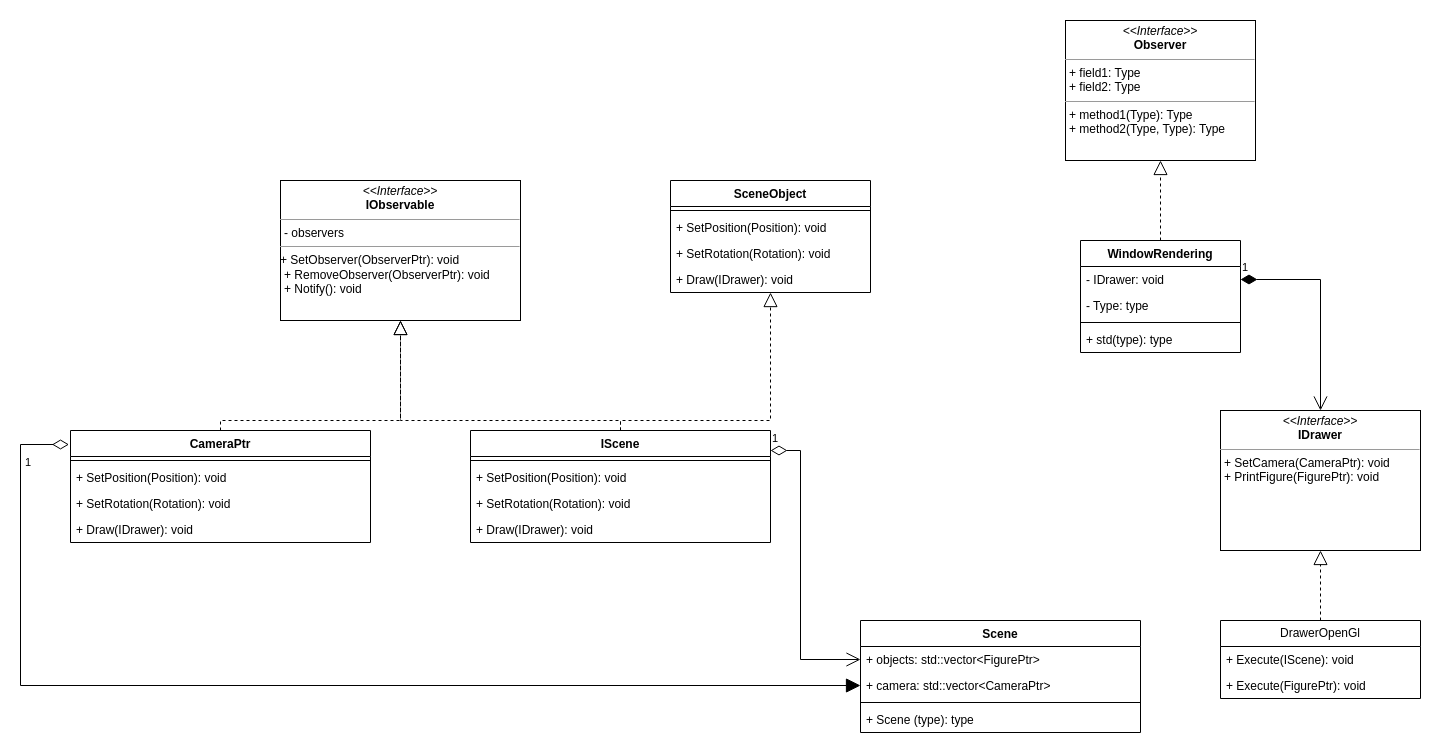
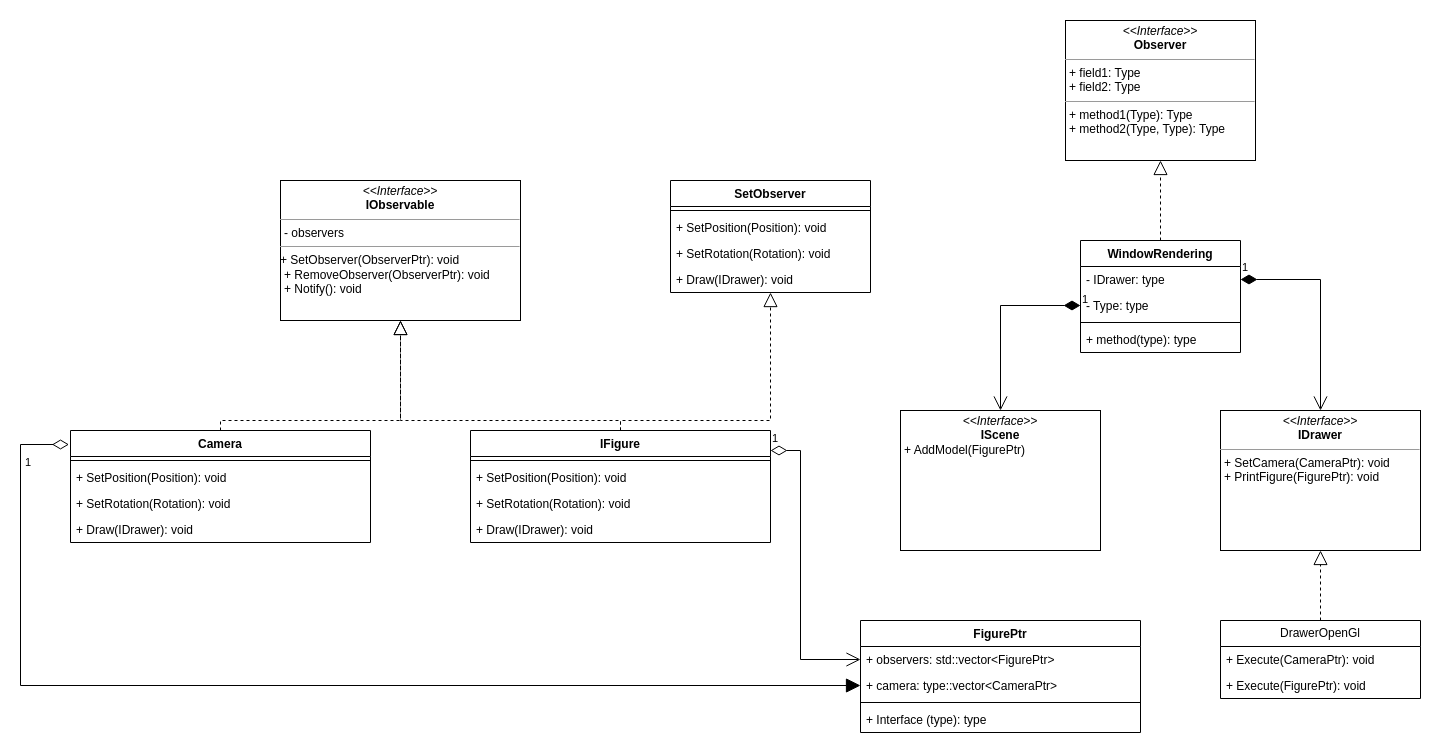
(771, 195) -> (771, 195)
(1131, 281) -> (1132, 281)
none -> (1001, 325)
(1139, 341) -> (1149, 341)
(221, 445) -> (221, 445)
(621, 445) -> (621, 445)
none -> (1001, 481)
(1001, 635) -> (1001, 635)
(968, 661) -> (975, 661)
(1298, 661) -> (1308, 661)
(966, 687) -> (970, 687)
(927, 721) -> (941, 721)
